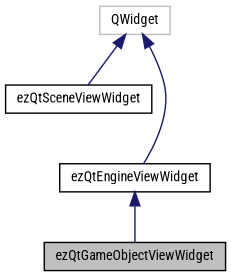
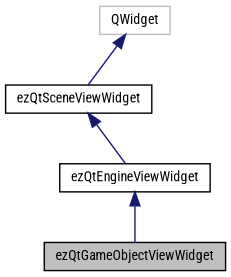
(165, 106) -> (111, 144)
